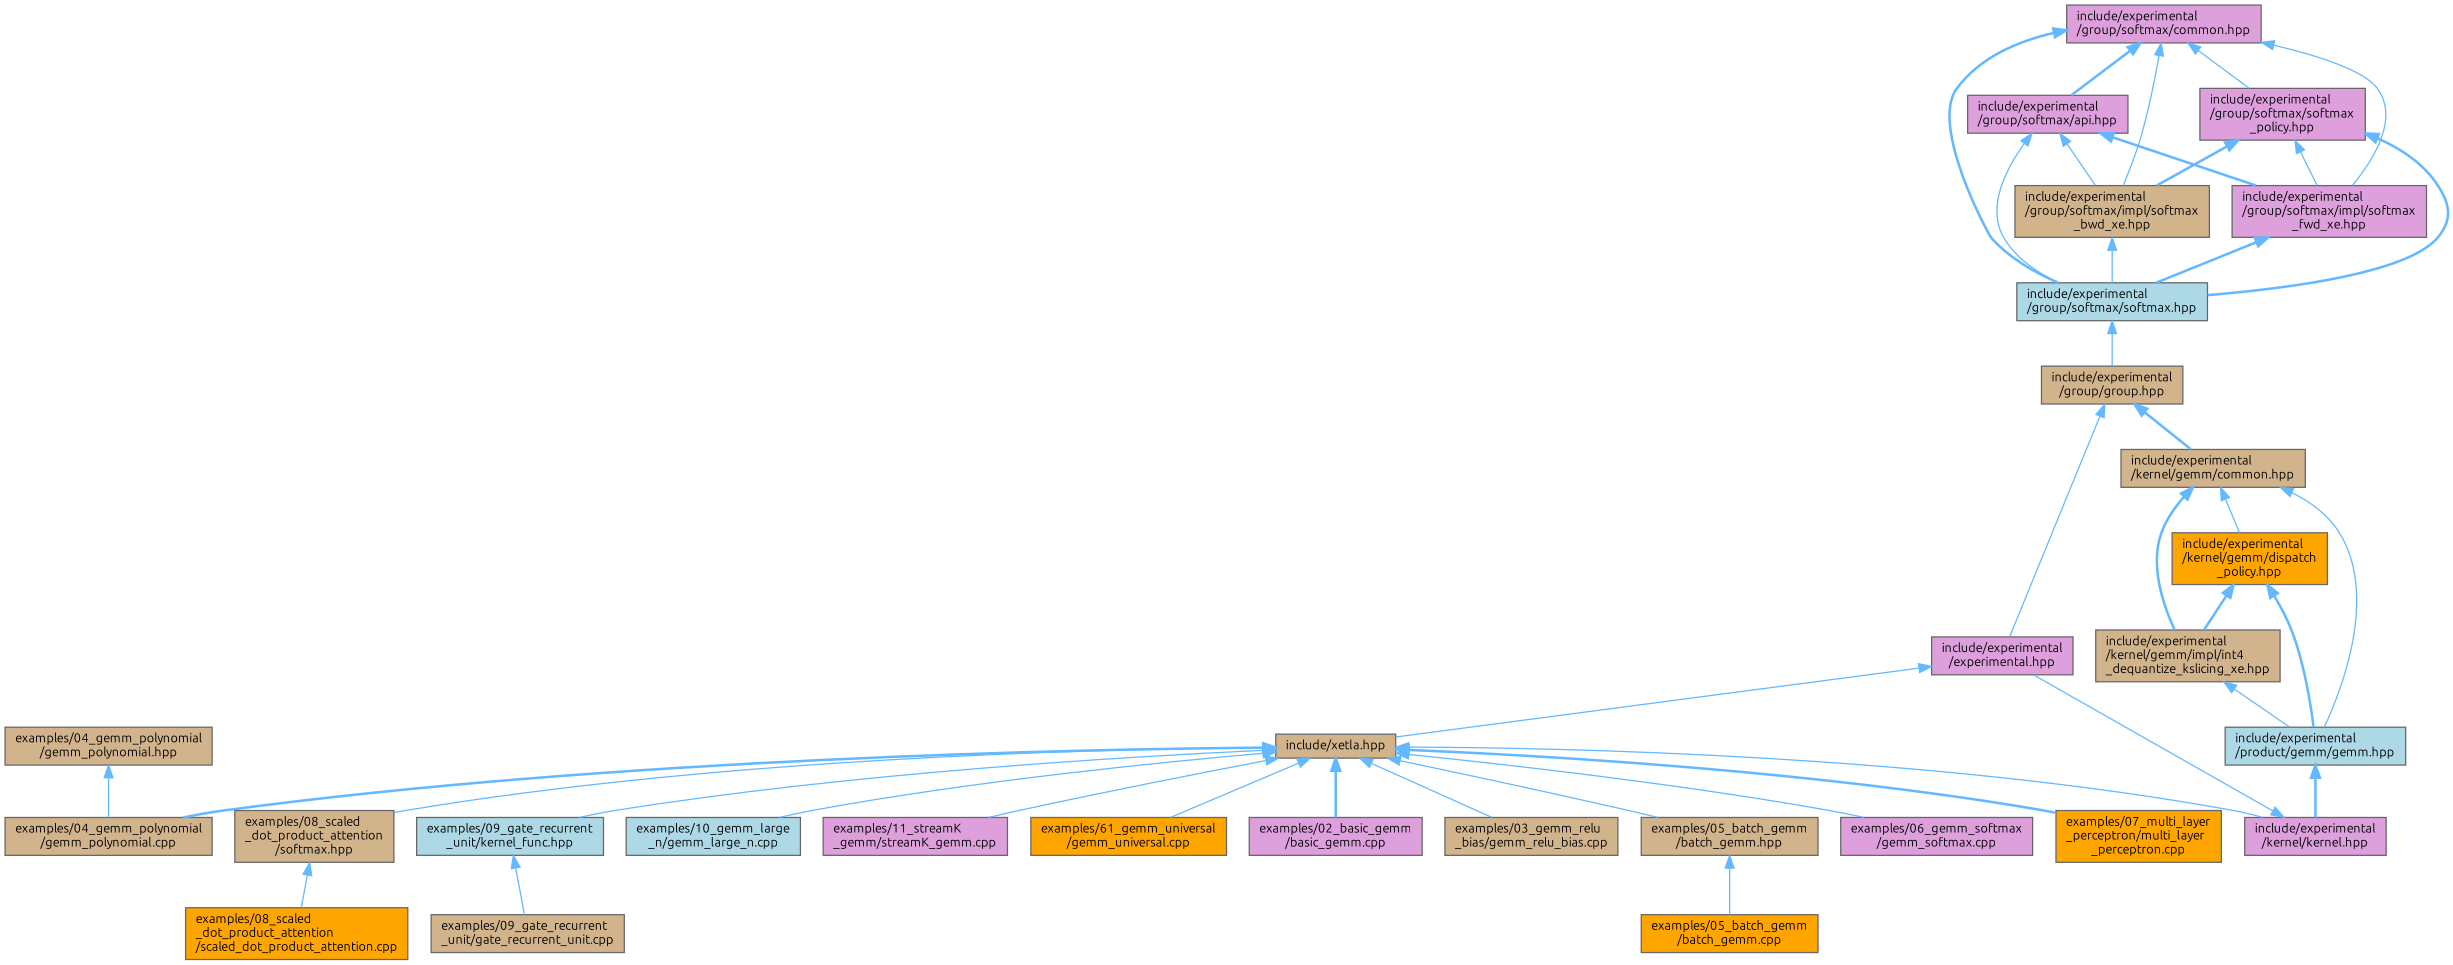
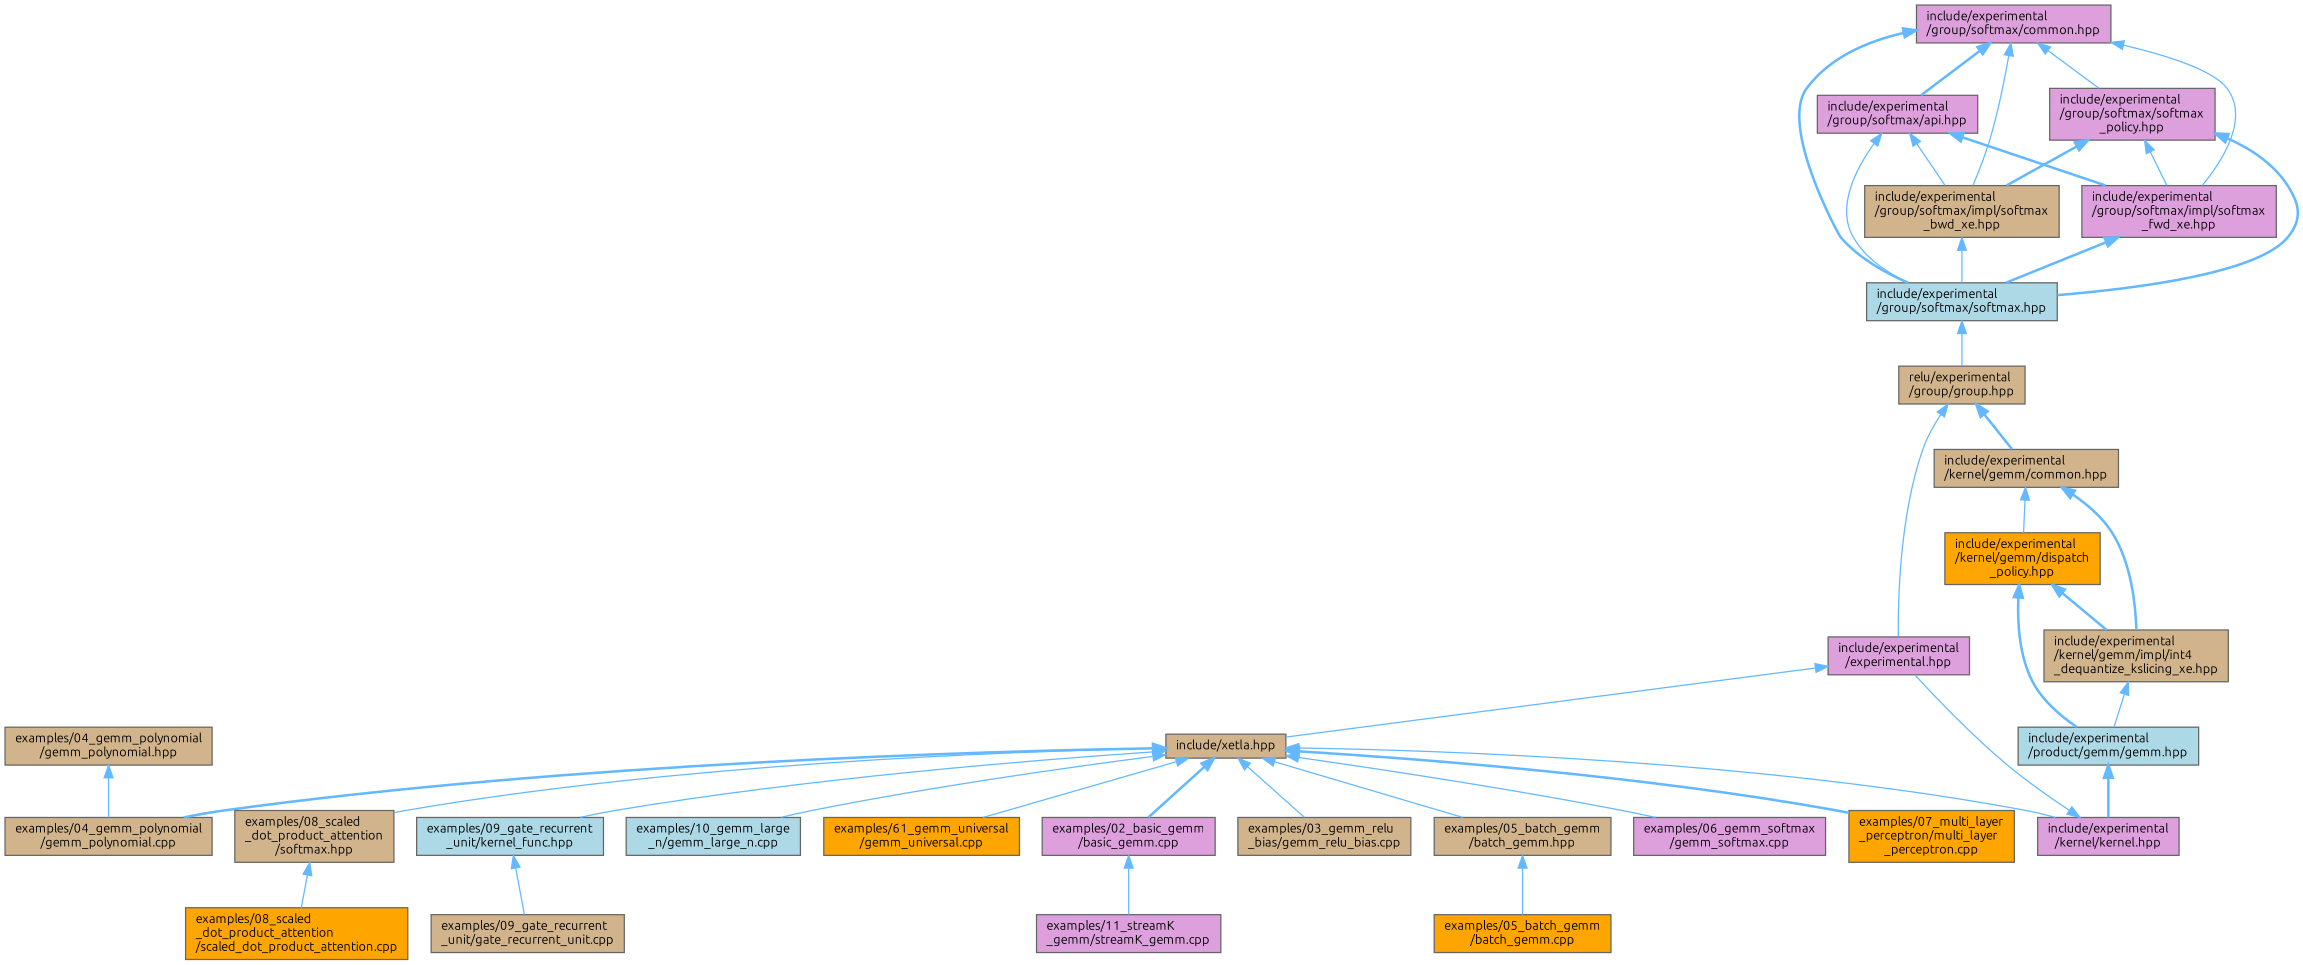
(2112, 385) -> (1962, 385)
(2356, 599) -> none
(1127, 788) -> (1129, 892)
